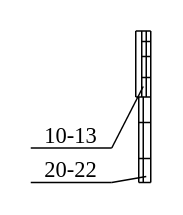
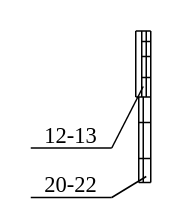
(71, 134) -> (71, 134)
(71, 169) -> (71, 184)
